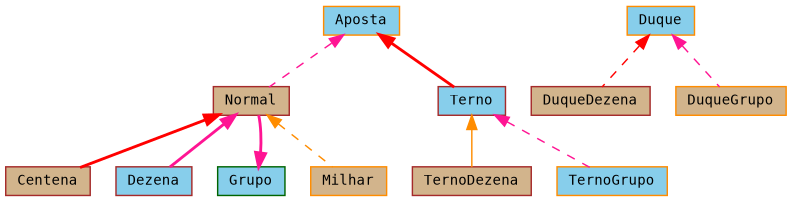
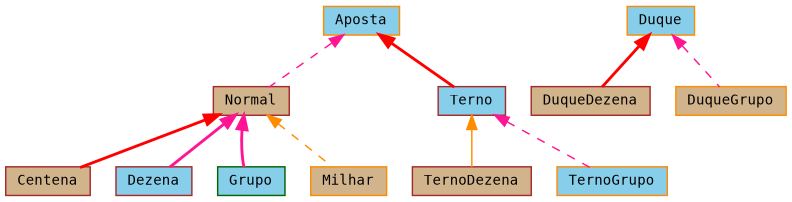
(621, 66) -> (621, 66)
(261, 134) -> (242, 148)
